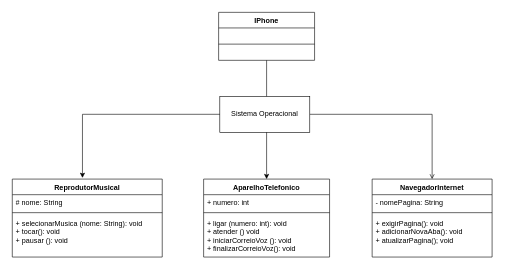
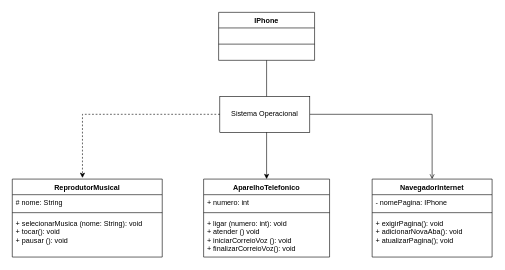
(122, 114) -> (122, 114)
(412, 203) -> (412, 203)
